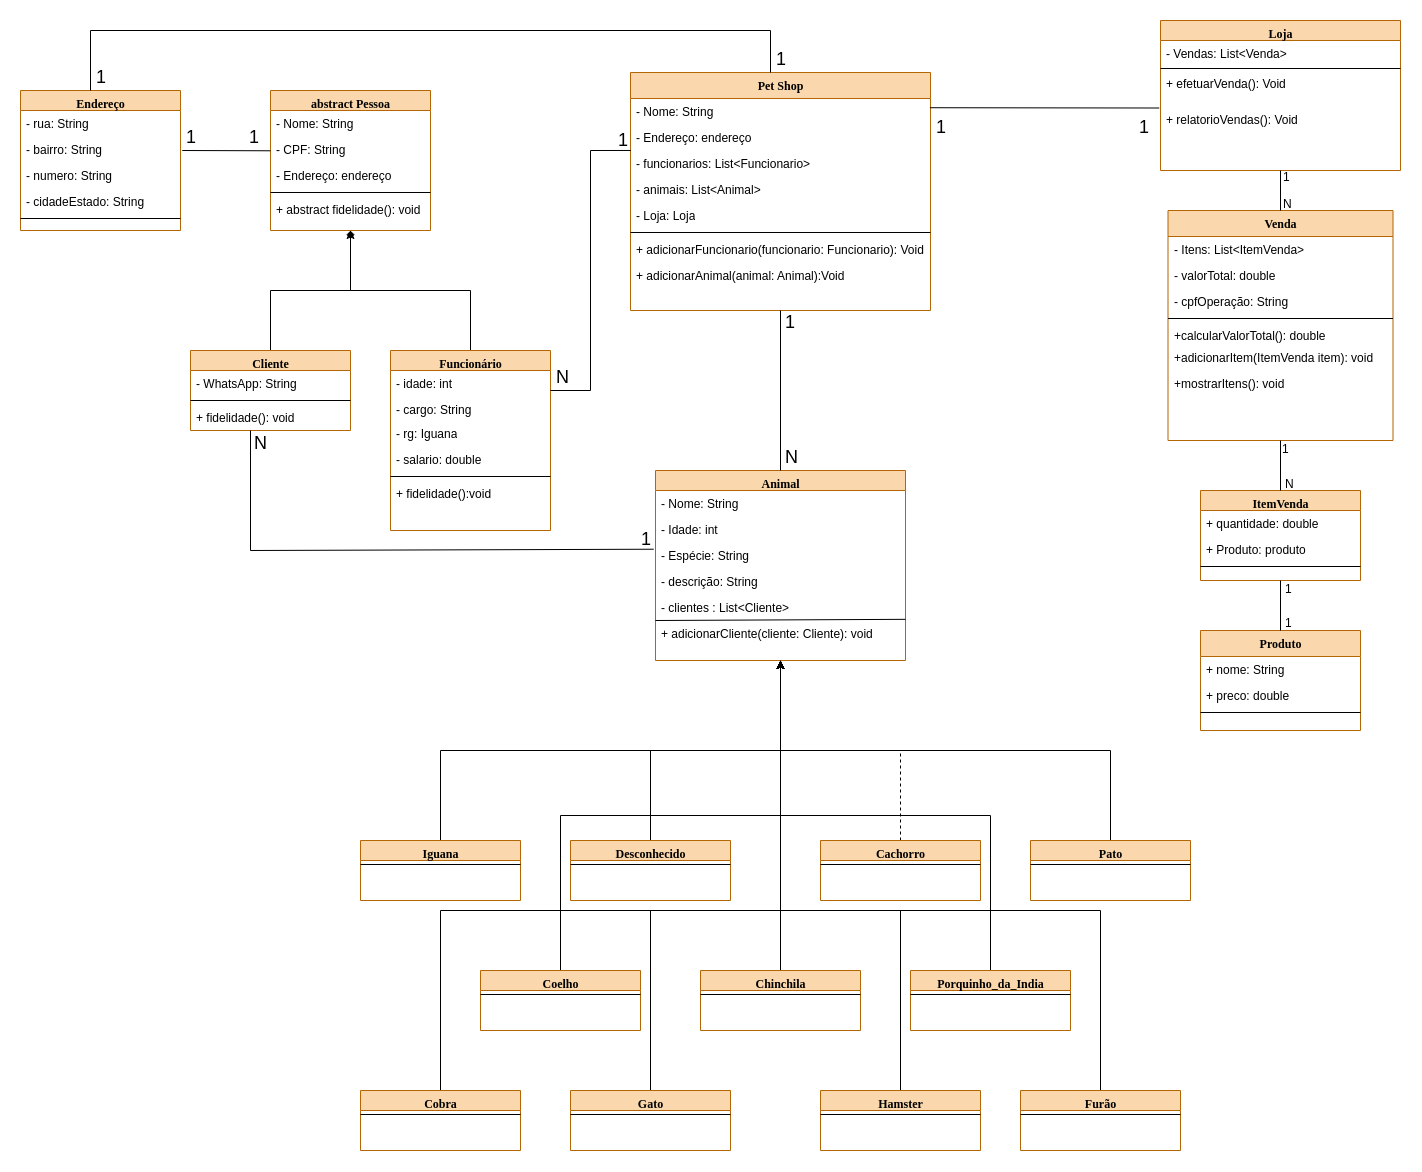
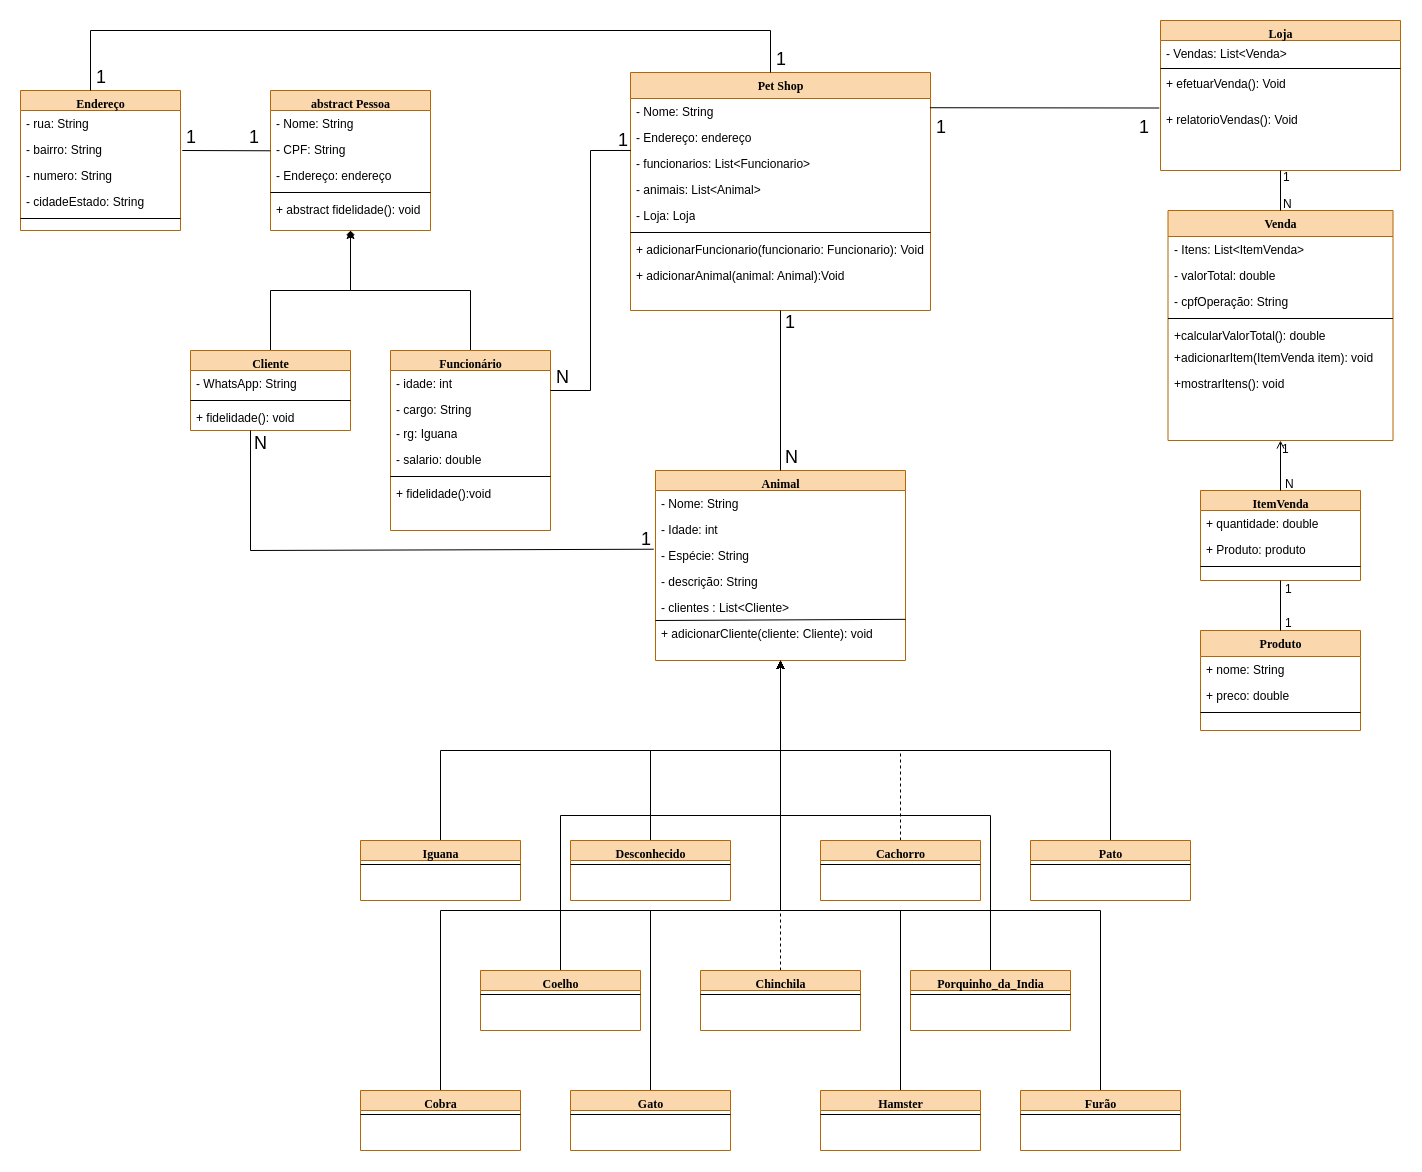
(1281, 446) -> (1281, 446)
(781, 941) -> (781, 941)
